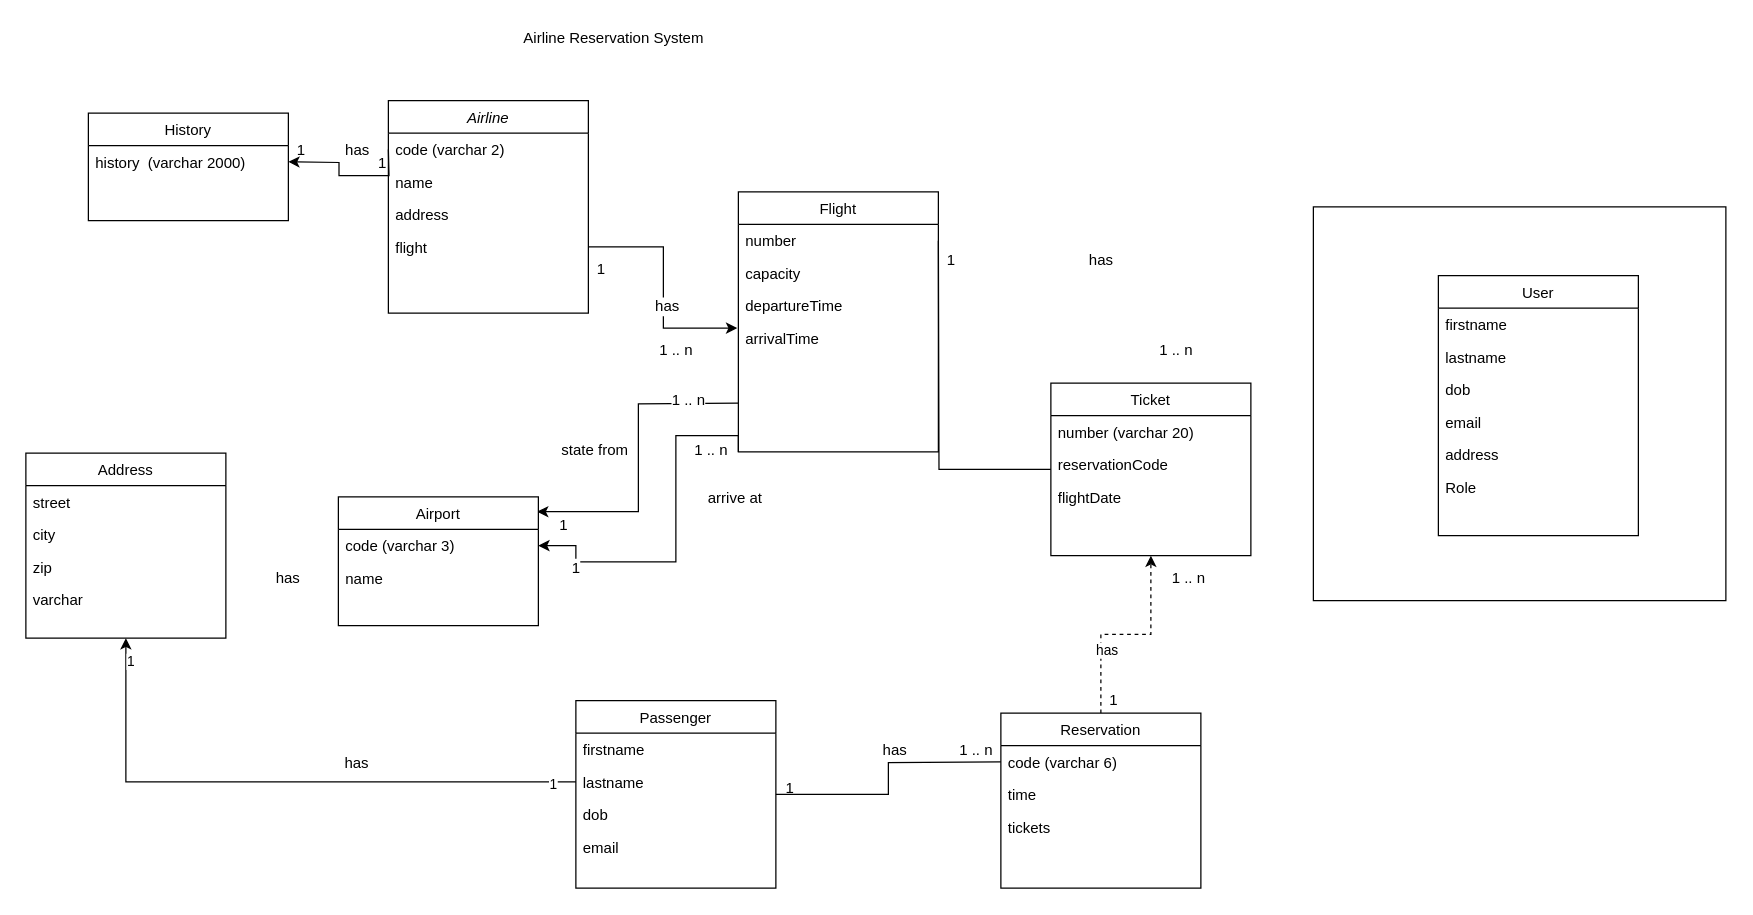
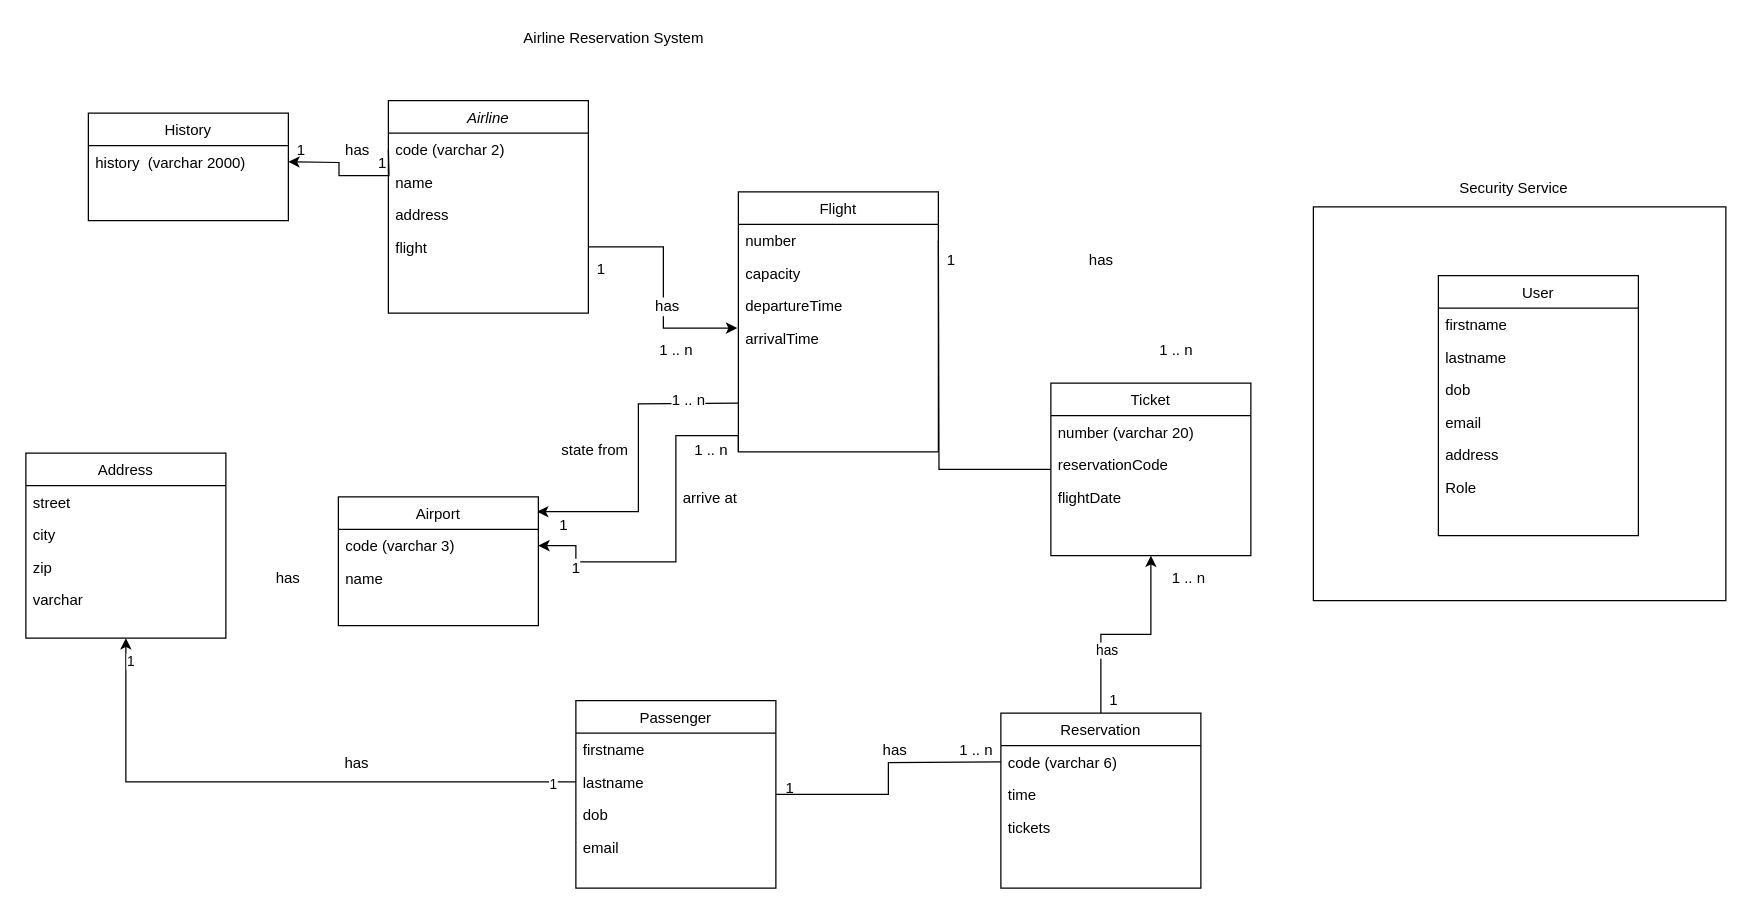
none -> (1513, 188)
(801, 497) -> (776, 497)
(1151, 630) -> (1151, 630)
